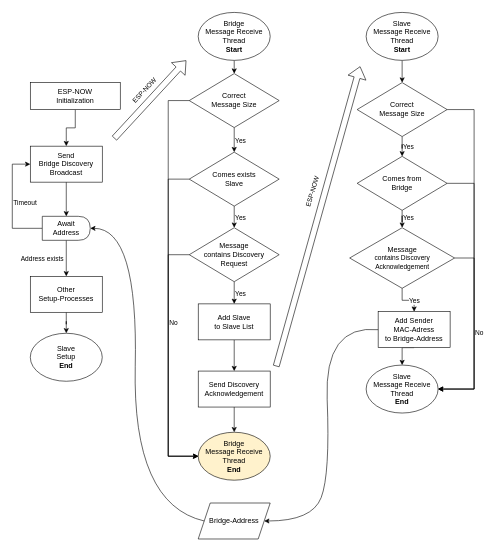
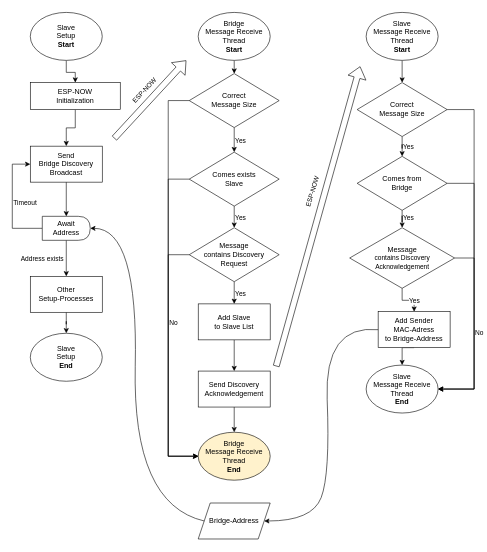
none -> (66, 36)
none -> (72, 72)
